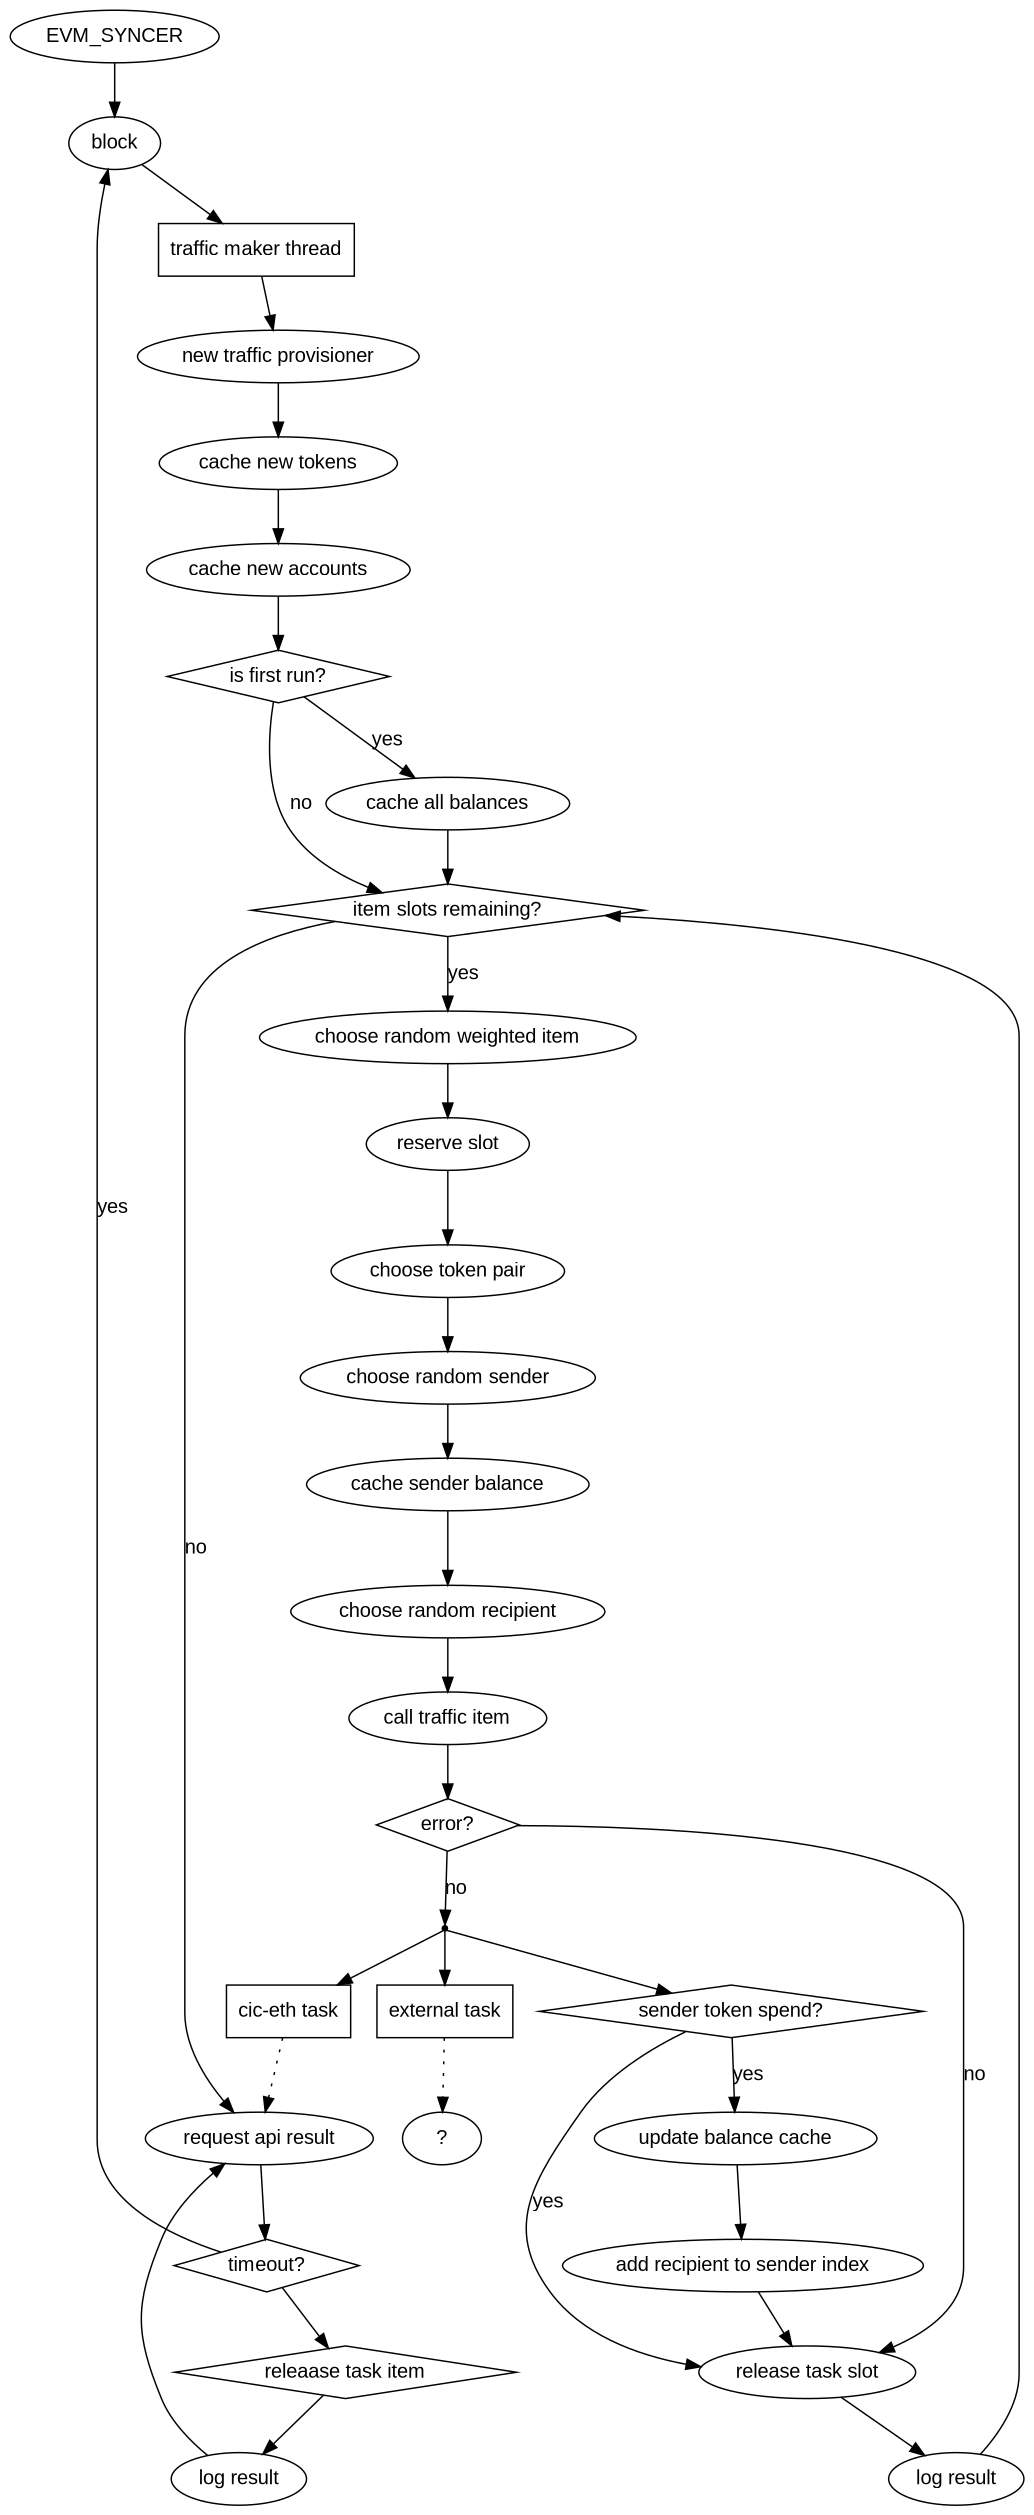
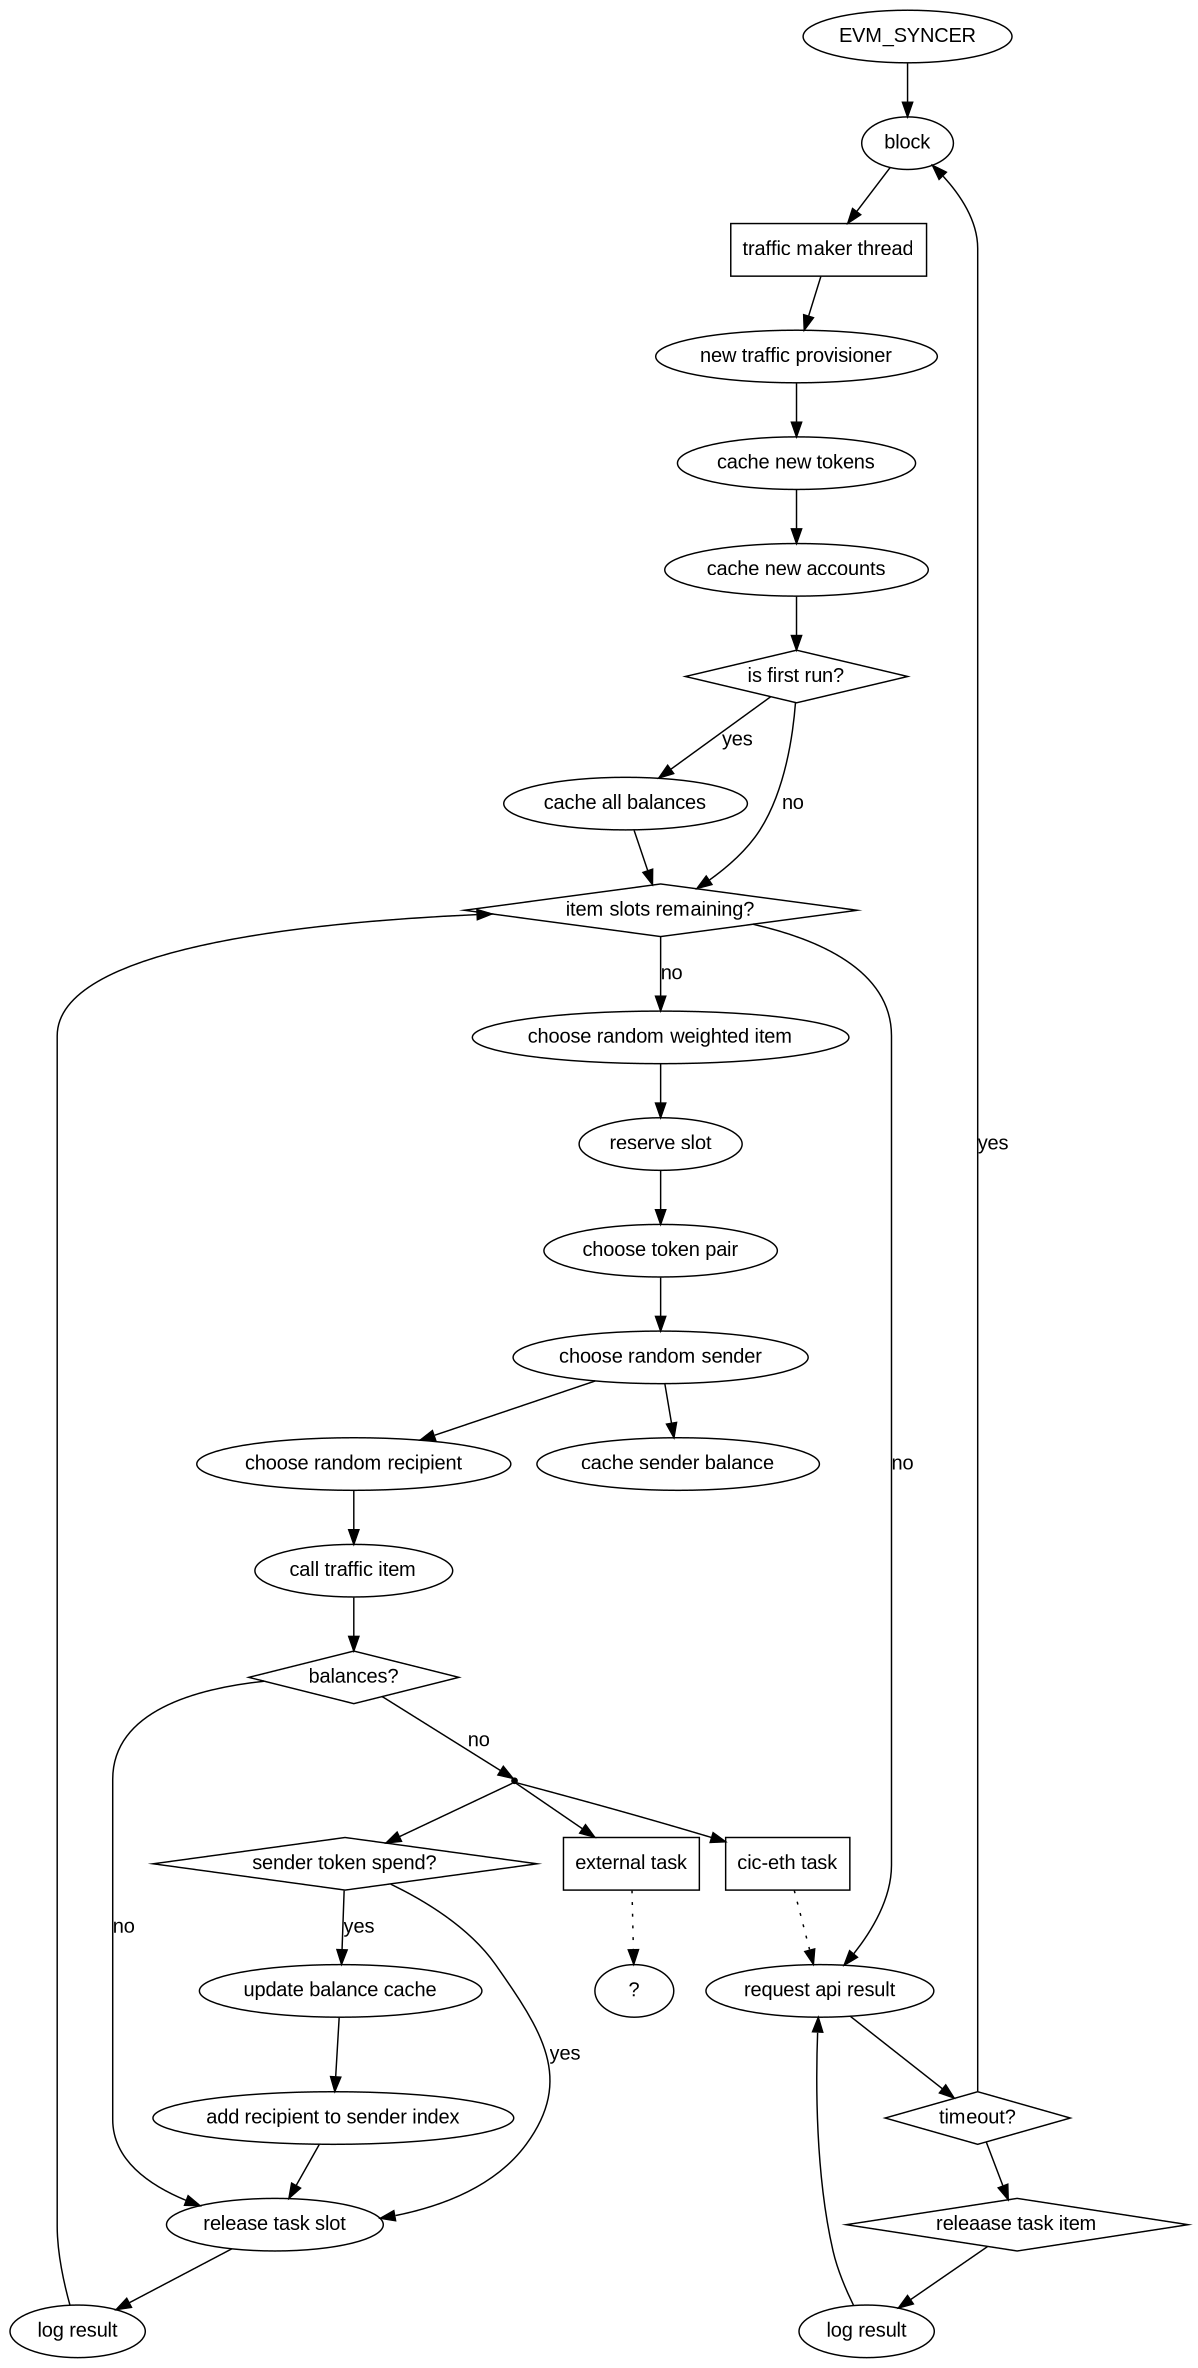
(464, 974) -> (672, 974)
(448, 1541) -> (515, 1408)
(448, 1825) -> (354, 1677)
